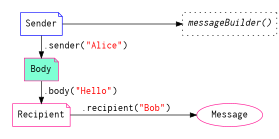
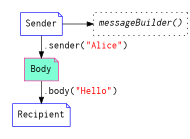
(41, 115) -> (41, 115)
(230, 115) -> none
